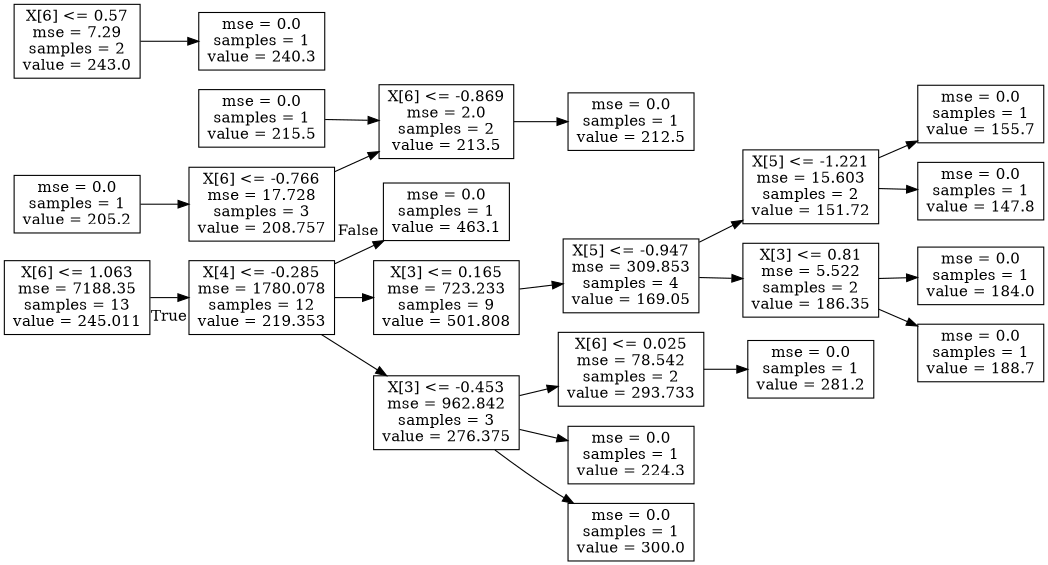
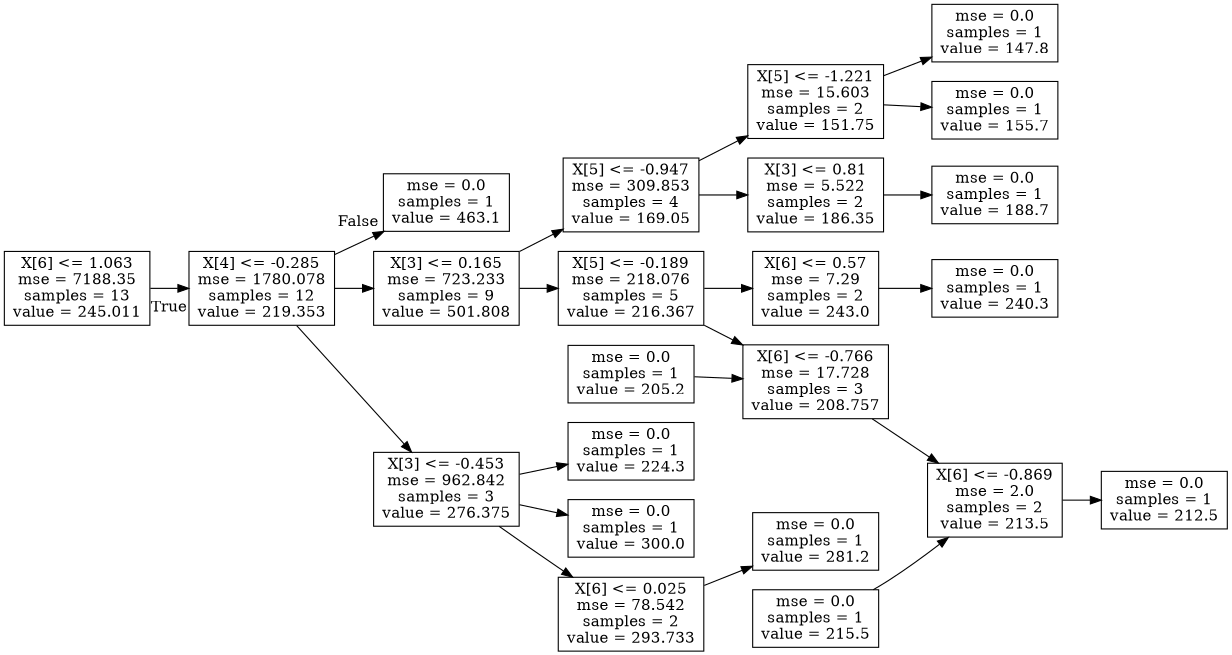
(811, 187) -> (816, 102)
(981, 276) -> none
none -> (631, 288)
